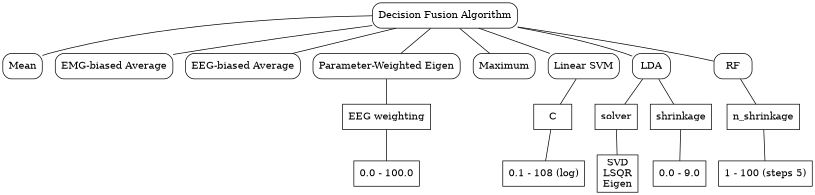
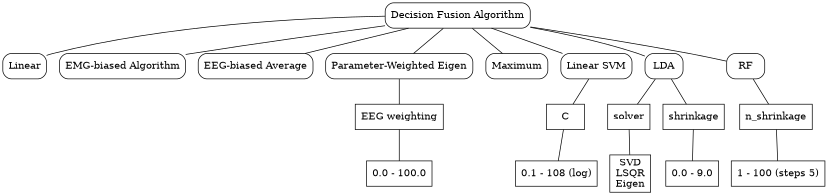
(23, 66) -> (25, 66)
(114, 66) -> (123, 66)
